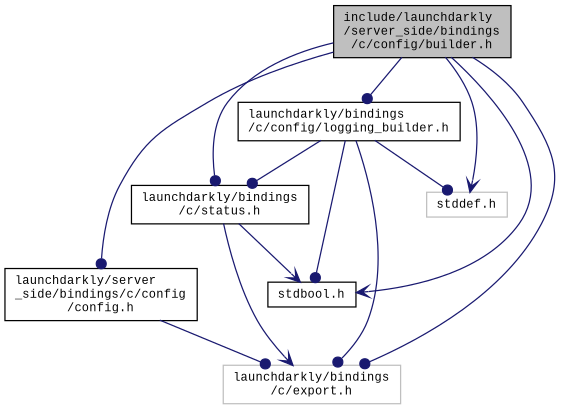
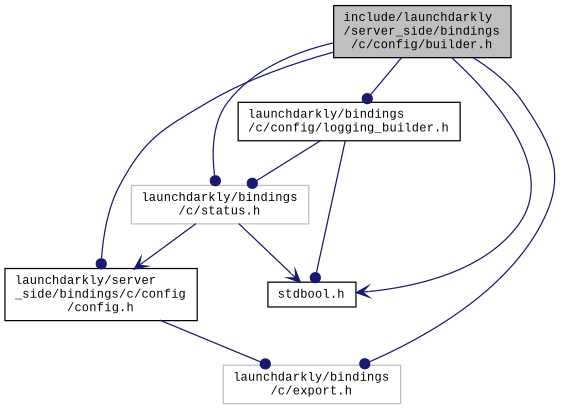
(220, 205) -> (220, 205)
(467, 205) -> none
(378, 253) -> none
(245, 294) -> (170, 243)
